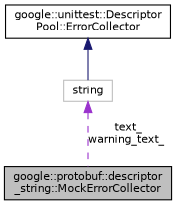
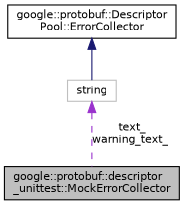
(88, 22) -> (92, 22)
(88, 183) -> (92, 183)
